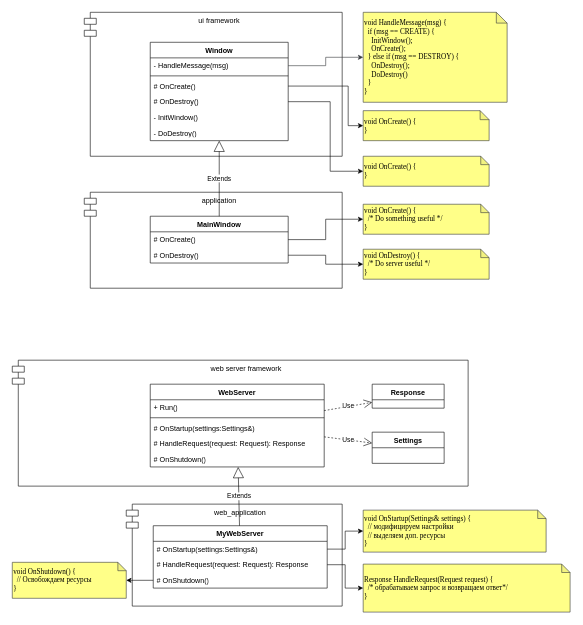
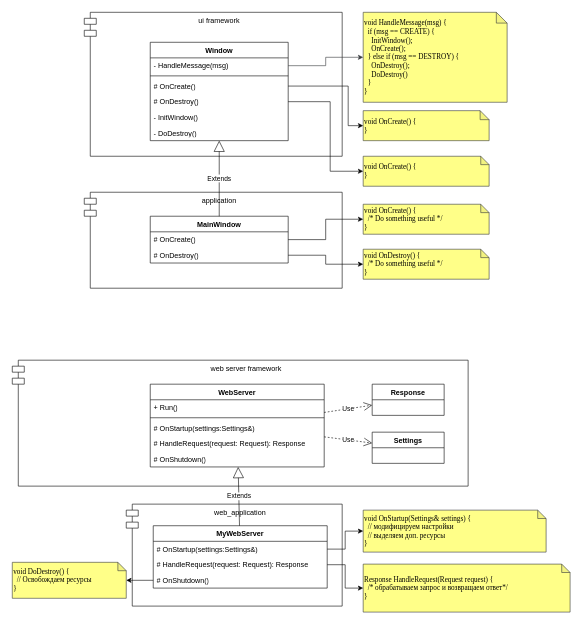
(404, 264) -> (409, 264)
(408, 396) -> (408, 400)
(56, 581) -> (56, 581)
